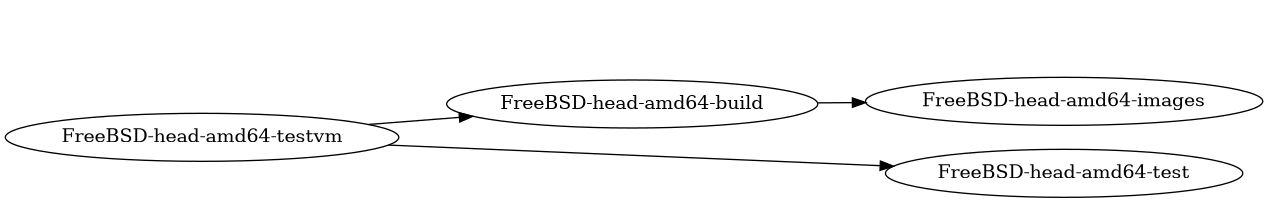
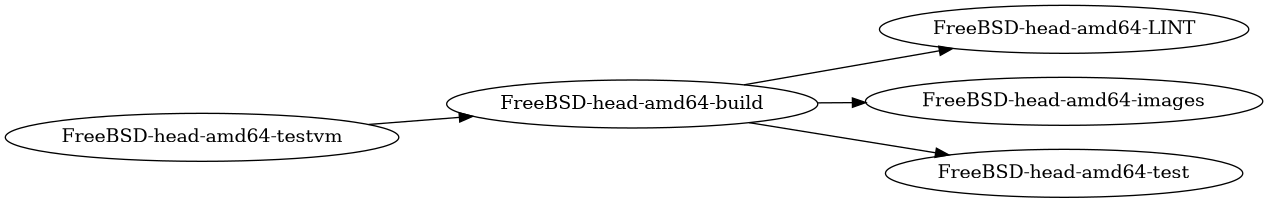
none -> (1064, 29)
(634, 155) -> (842, 138)
